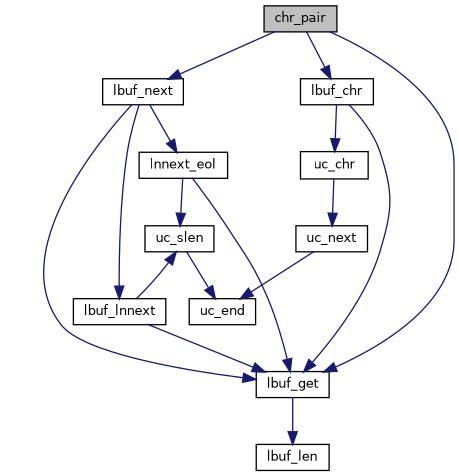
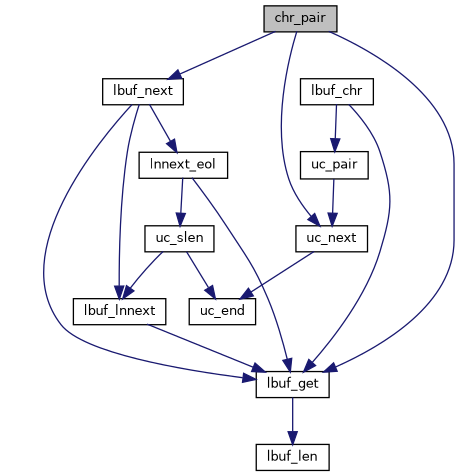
(316, 50) -> (282, 127)
(334, 165) -> (334, 165)
(153, 281) -> (146, 269)
